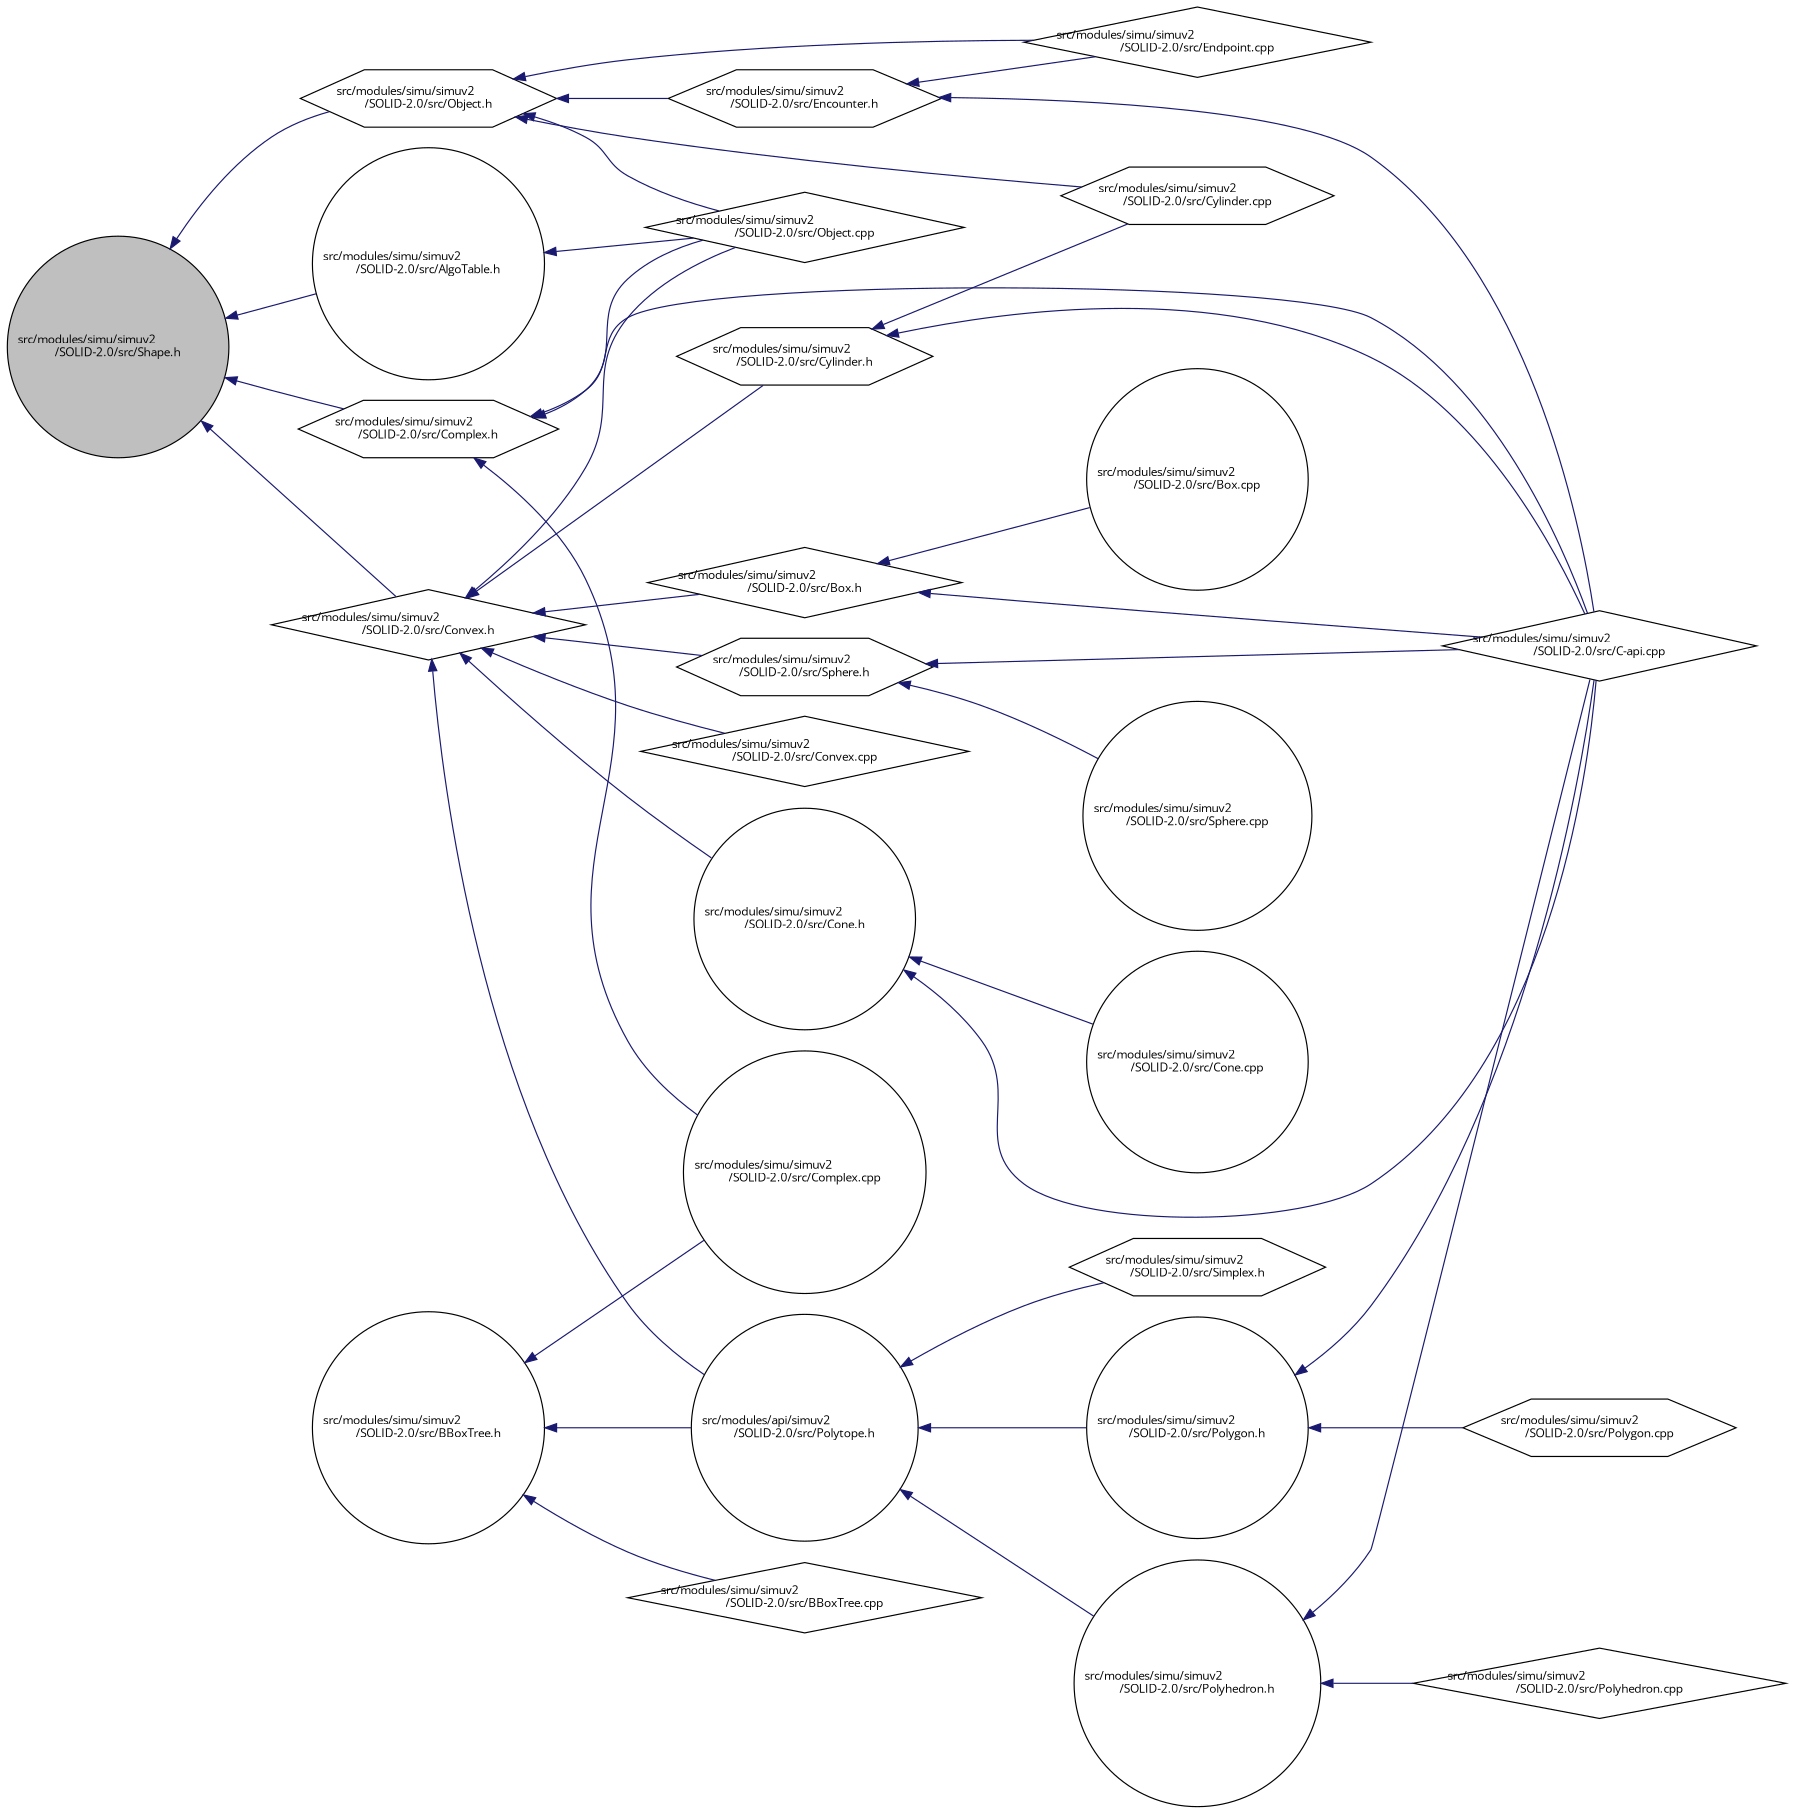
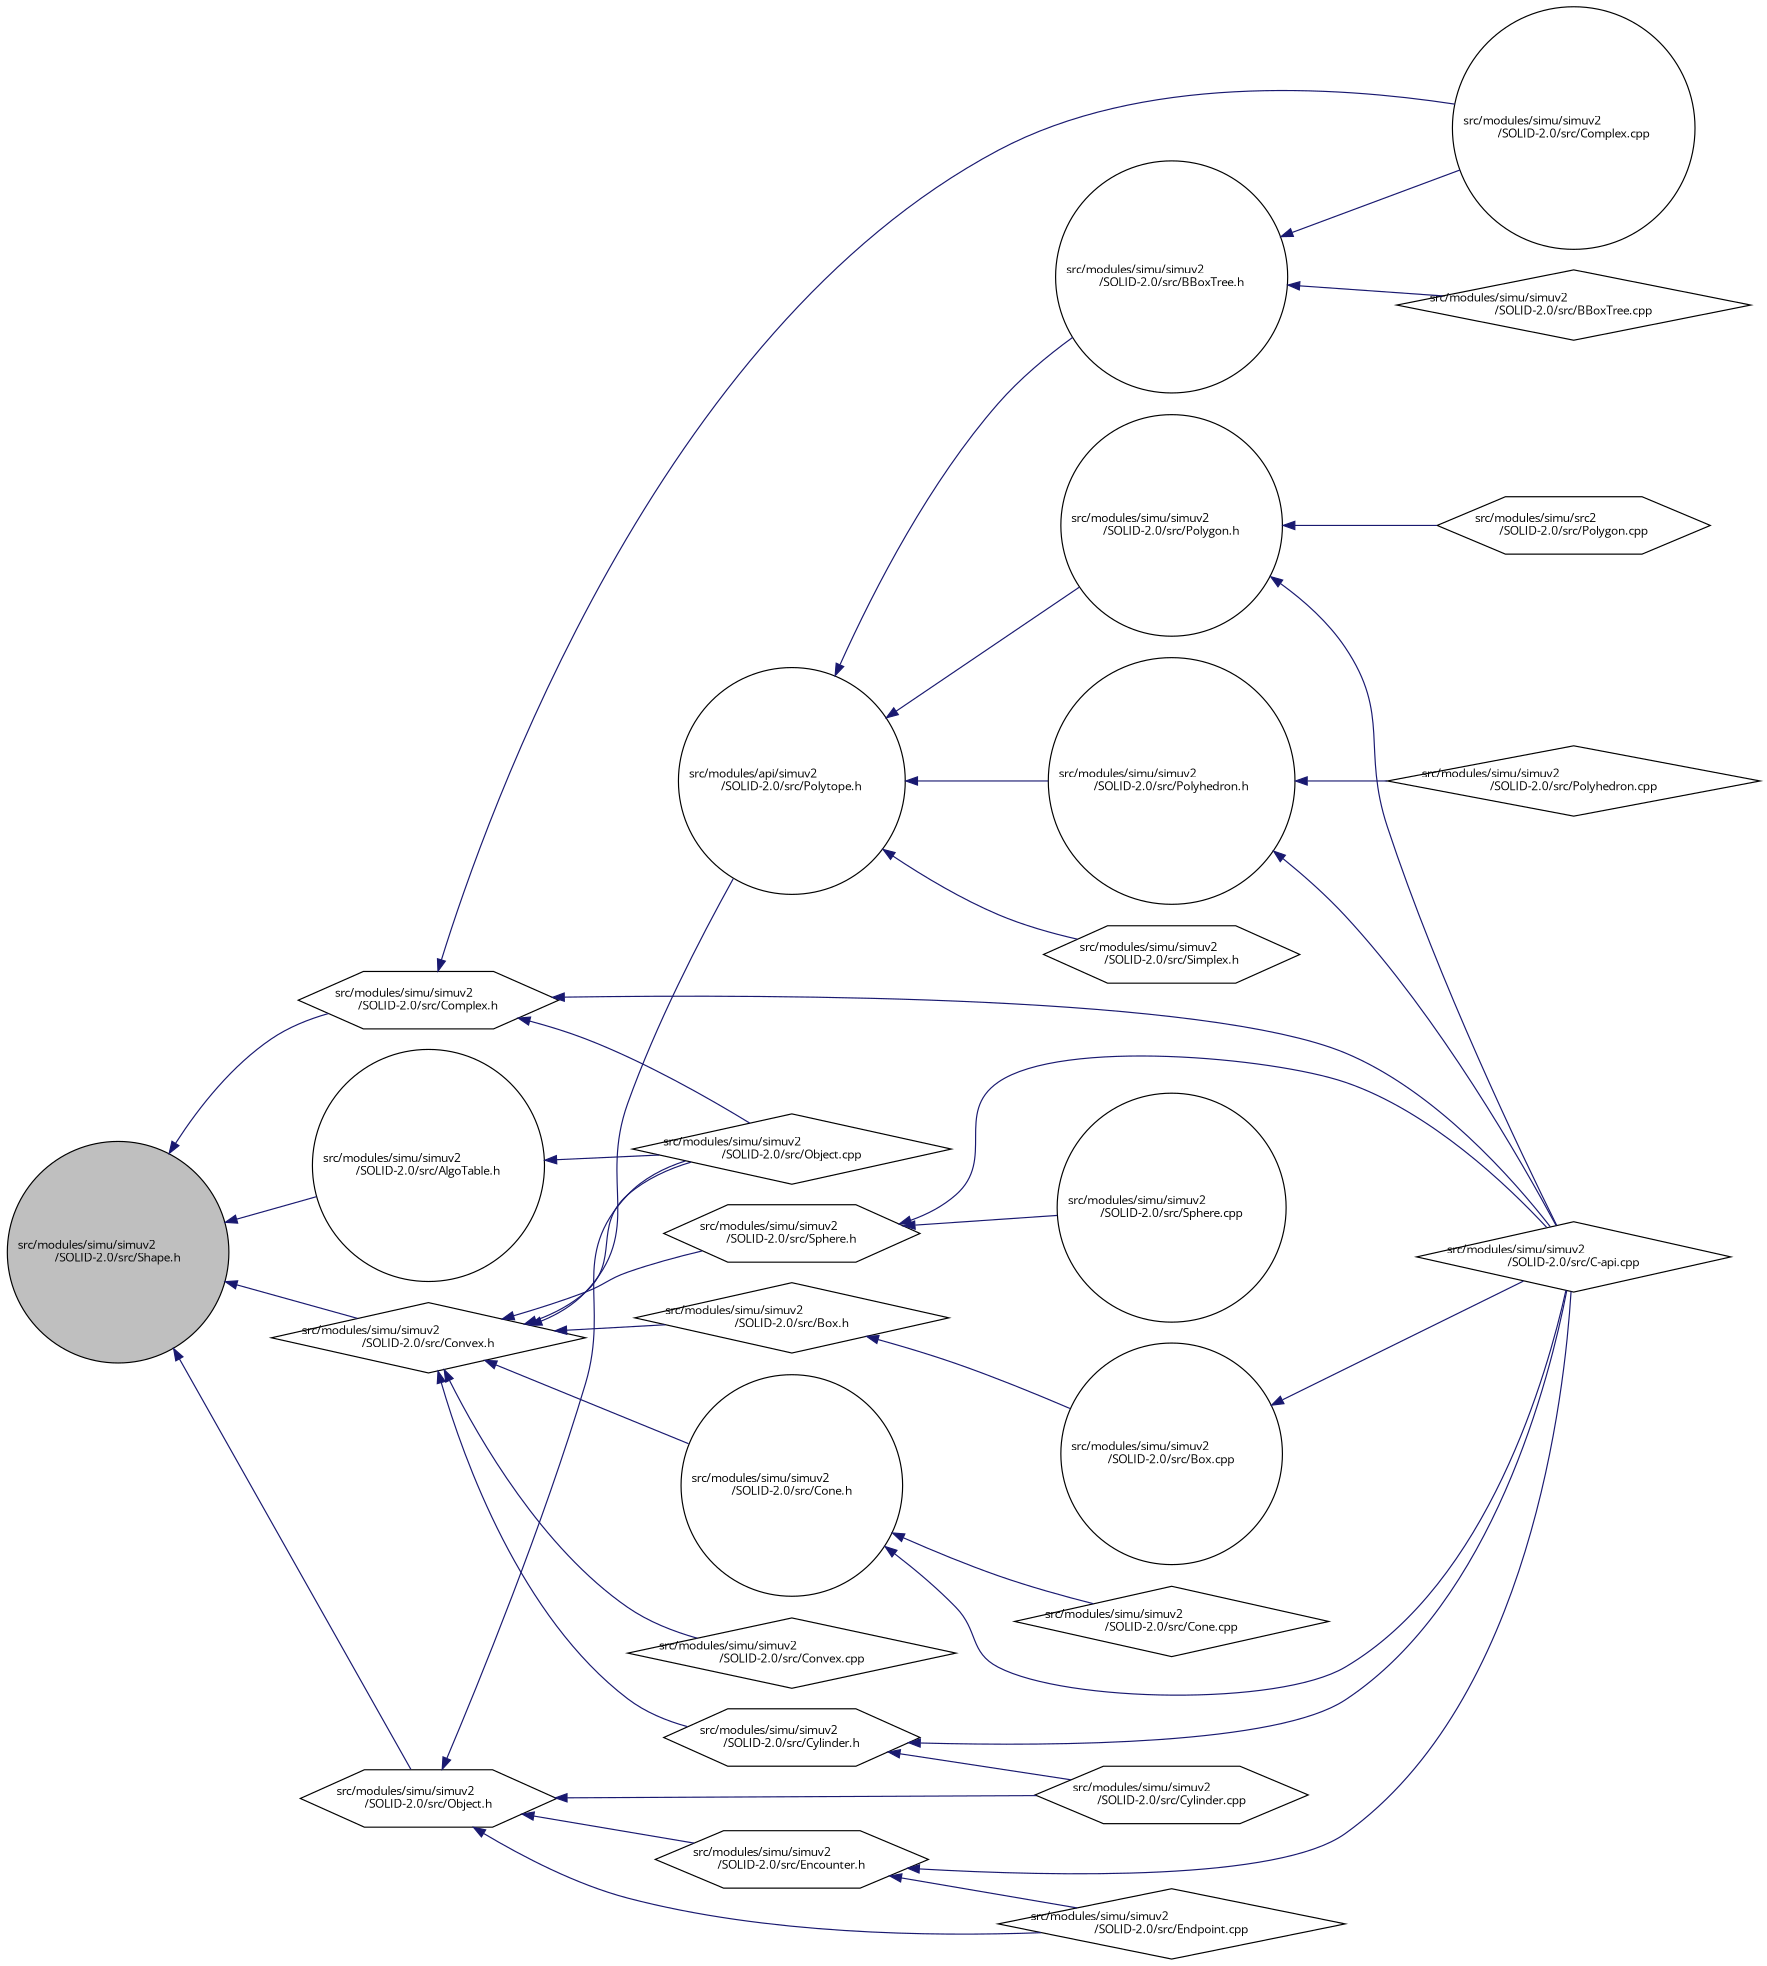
(1206, 616) -> (1403, 1340)
(1197, 1062) -> (1172, 1621)
(624, 1428) -> (936, 486)
(1599, 1428) -> (1574, 525)
